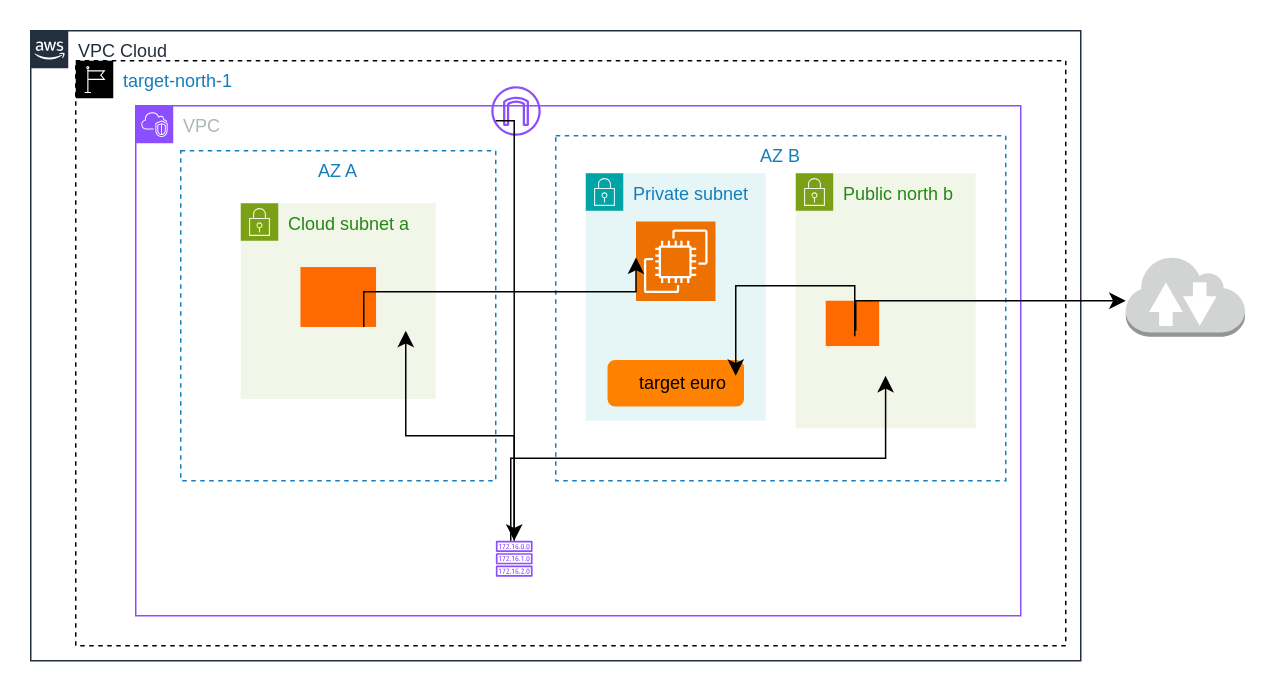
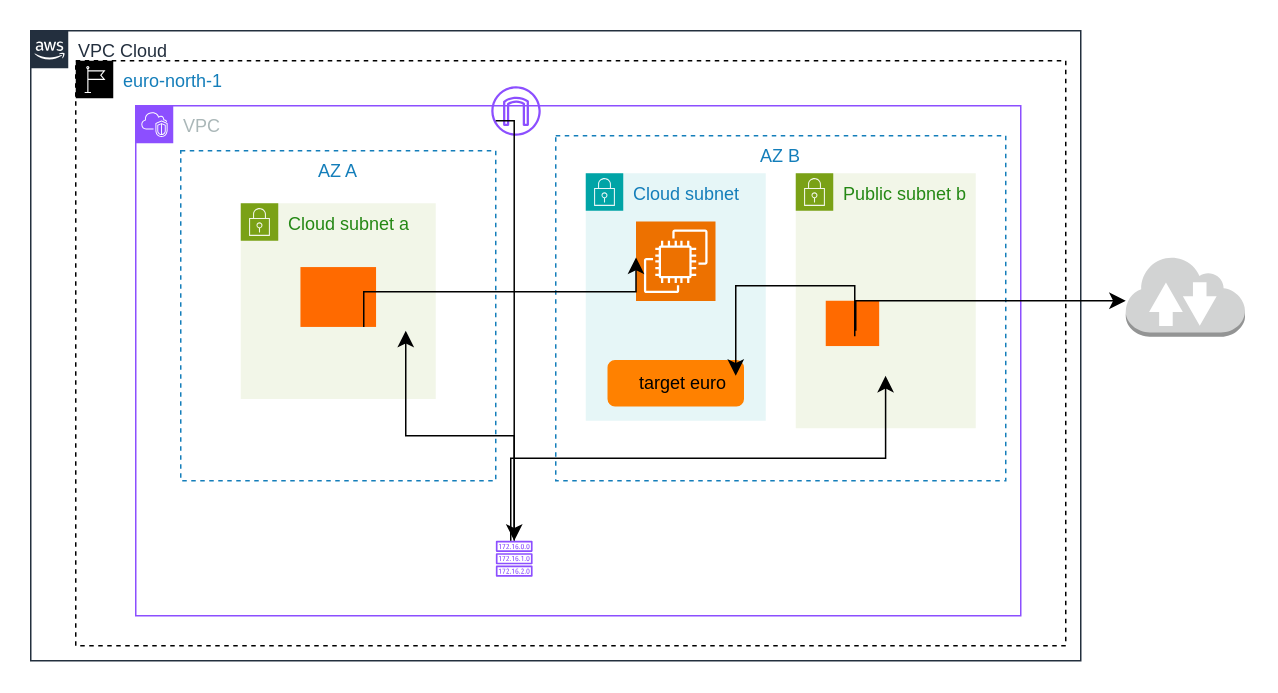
(194, 82) -> (184, 82)
(700, 195) -> (690, 195)
(905, 195) -> (910, 205)
